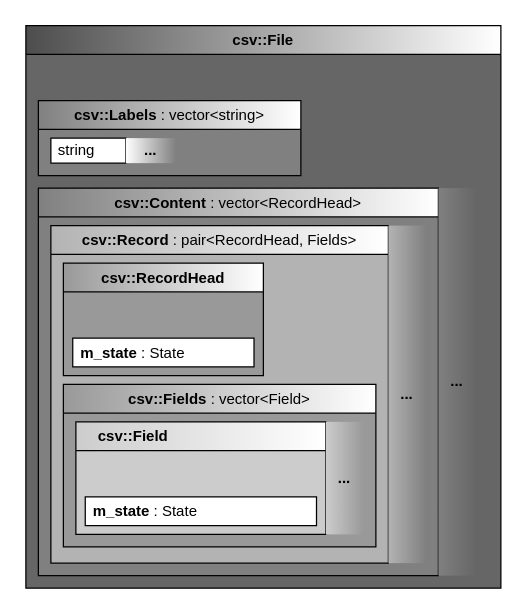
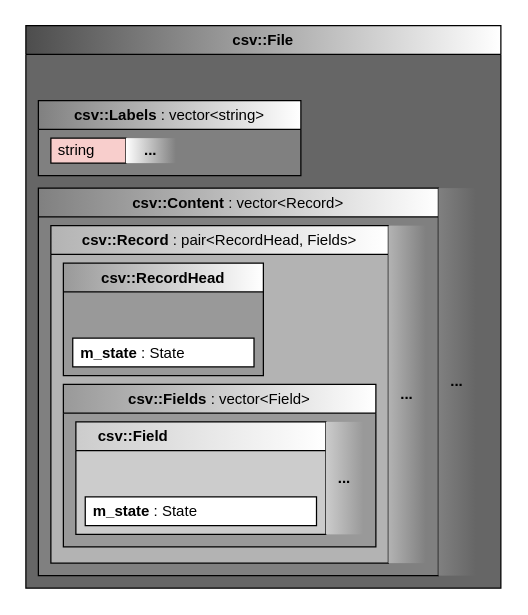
(88, 151) -> (88, 151)
(238, 203) -> (238, 203)
